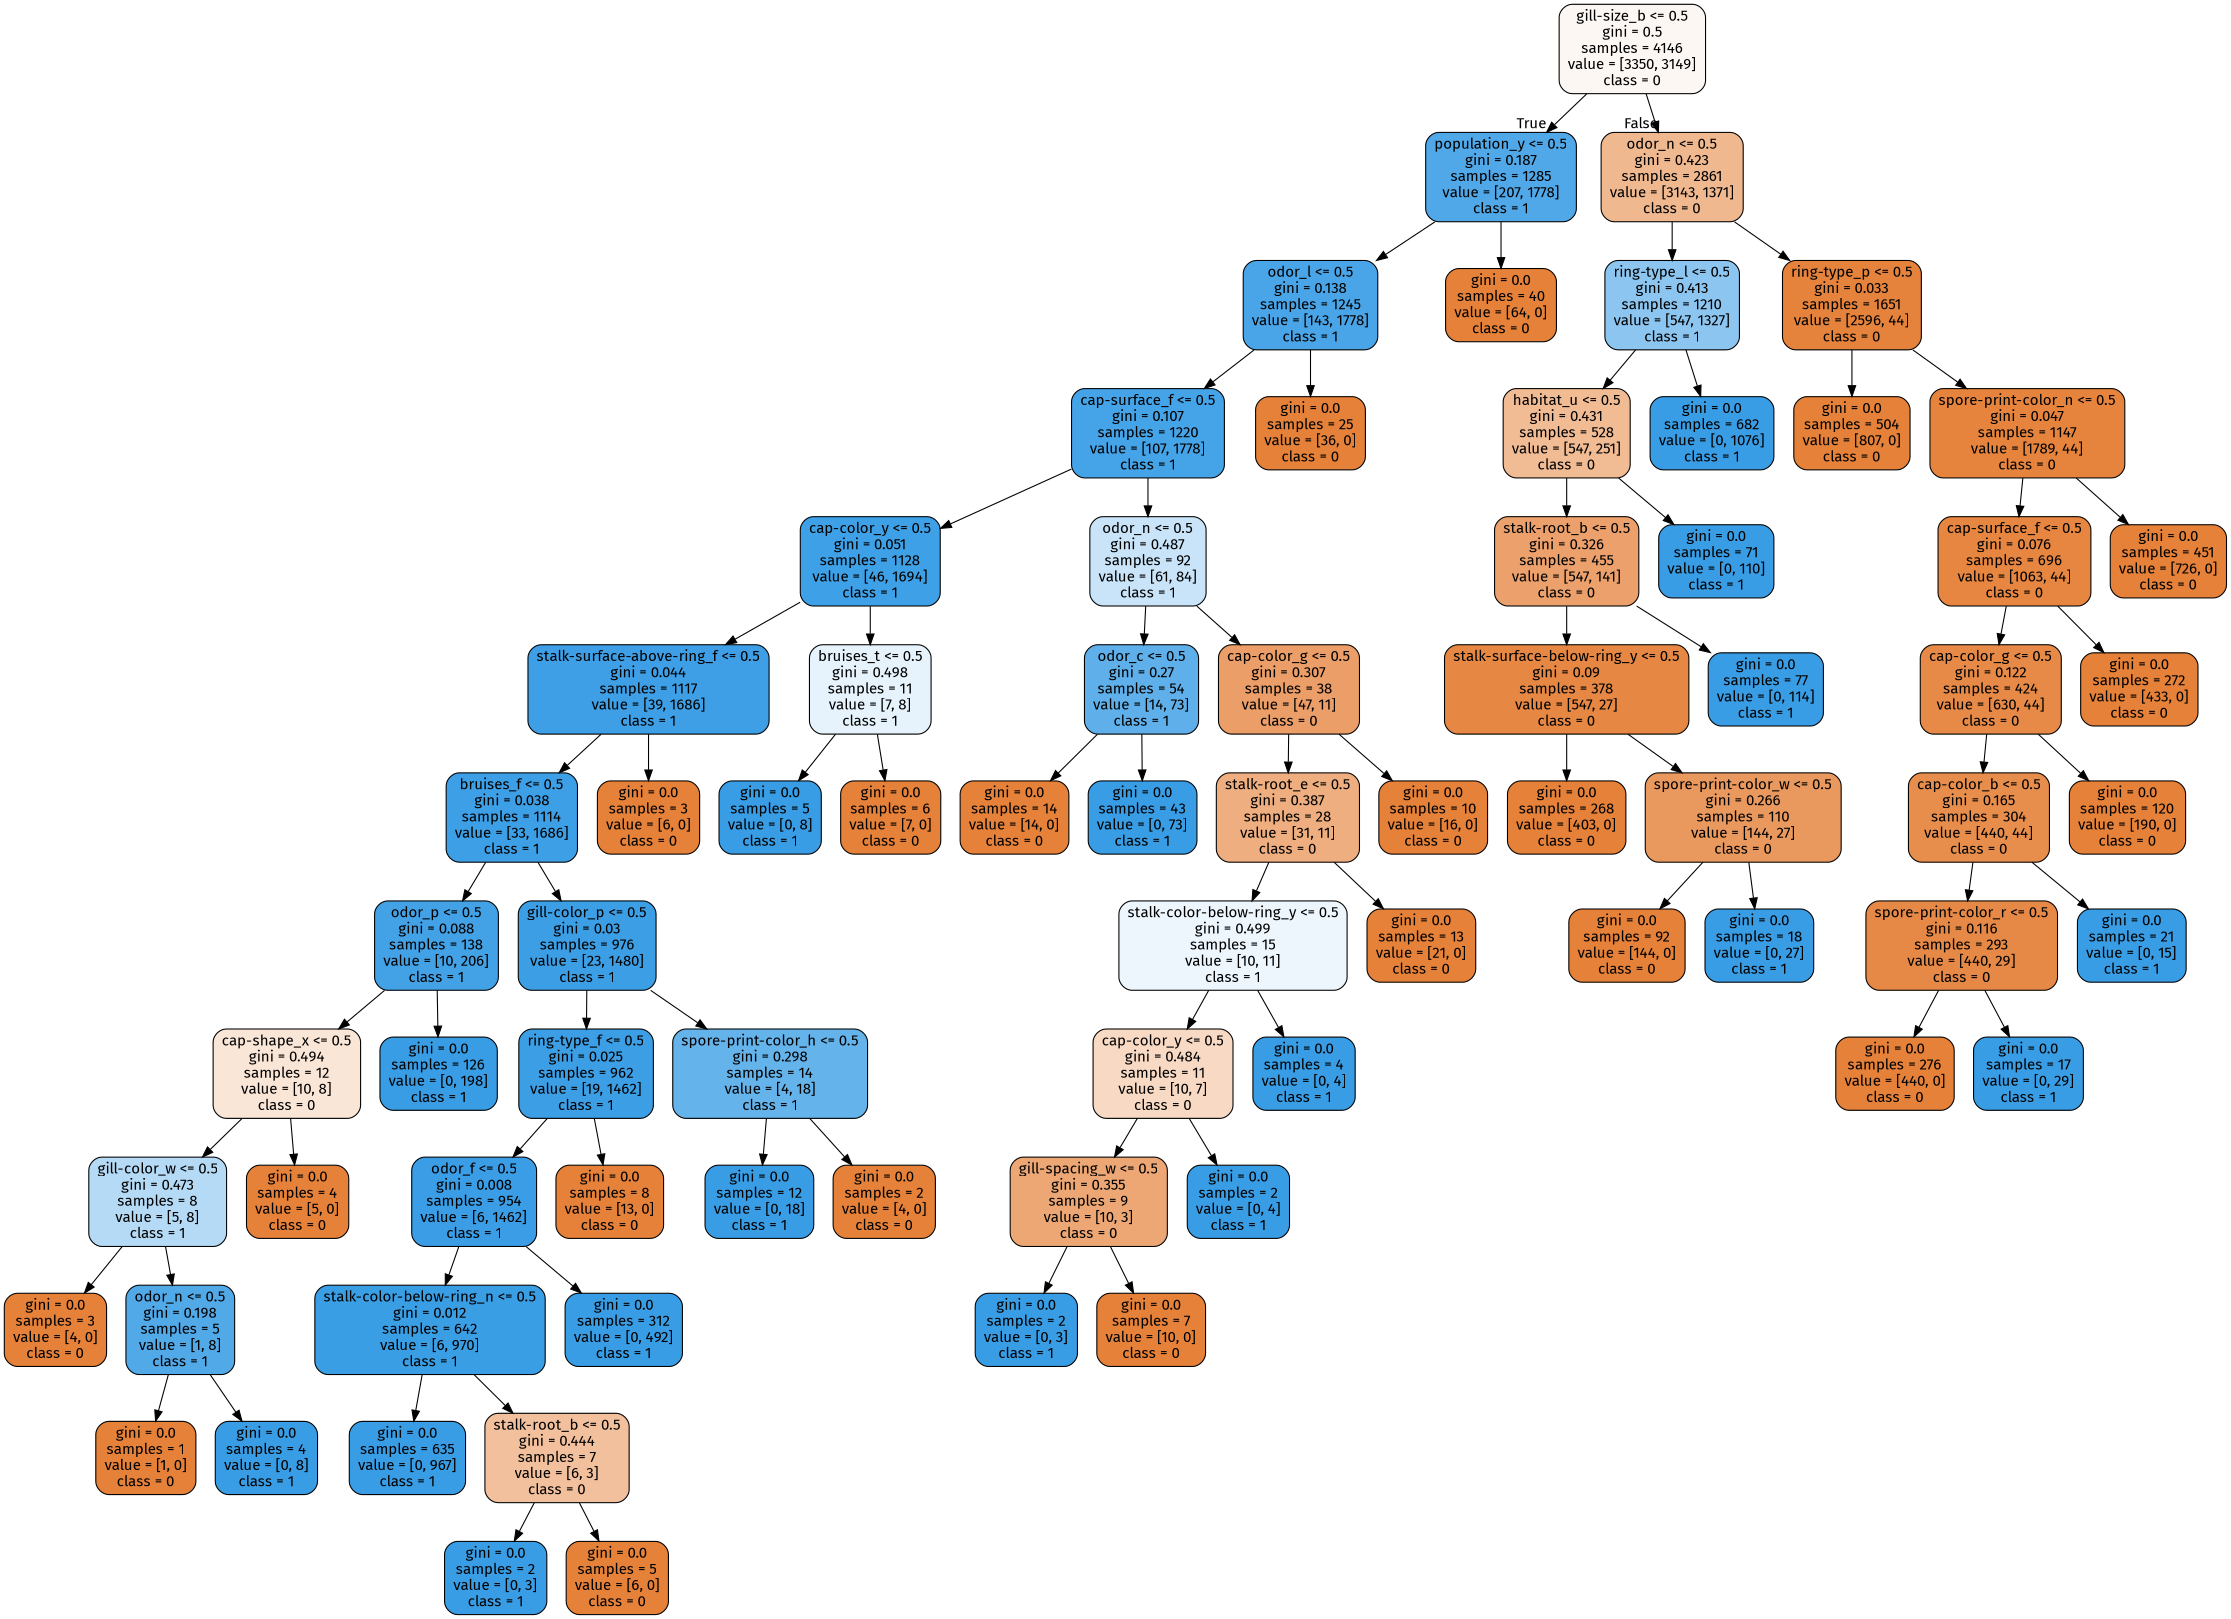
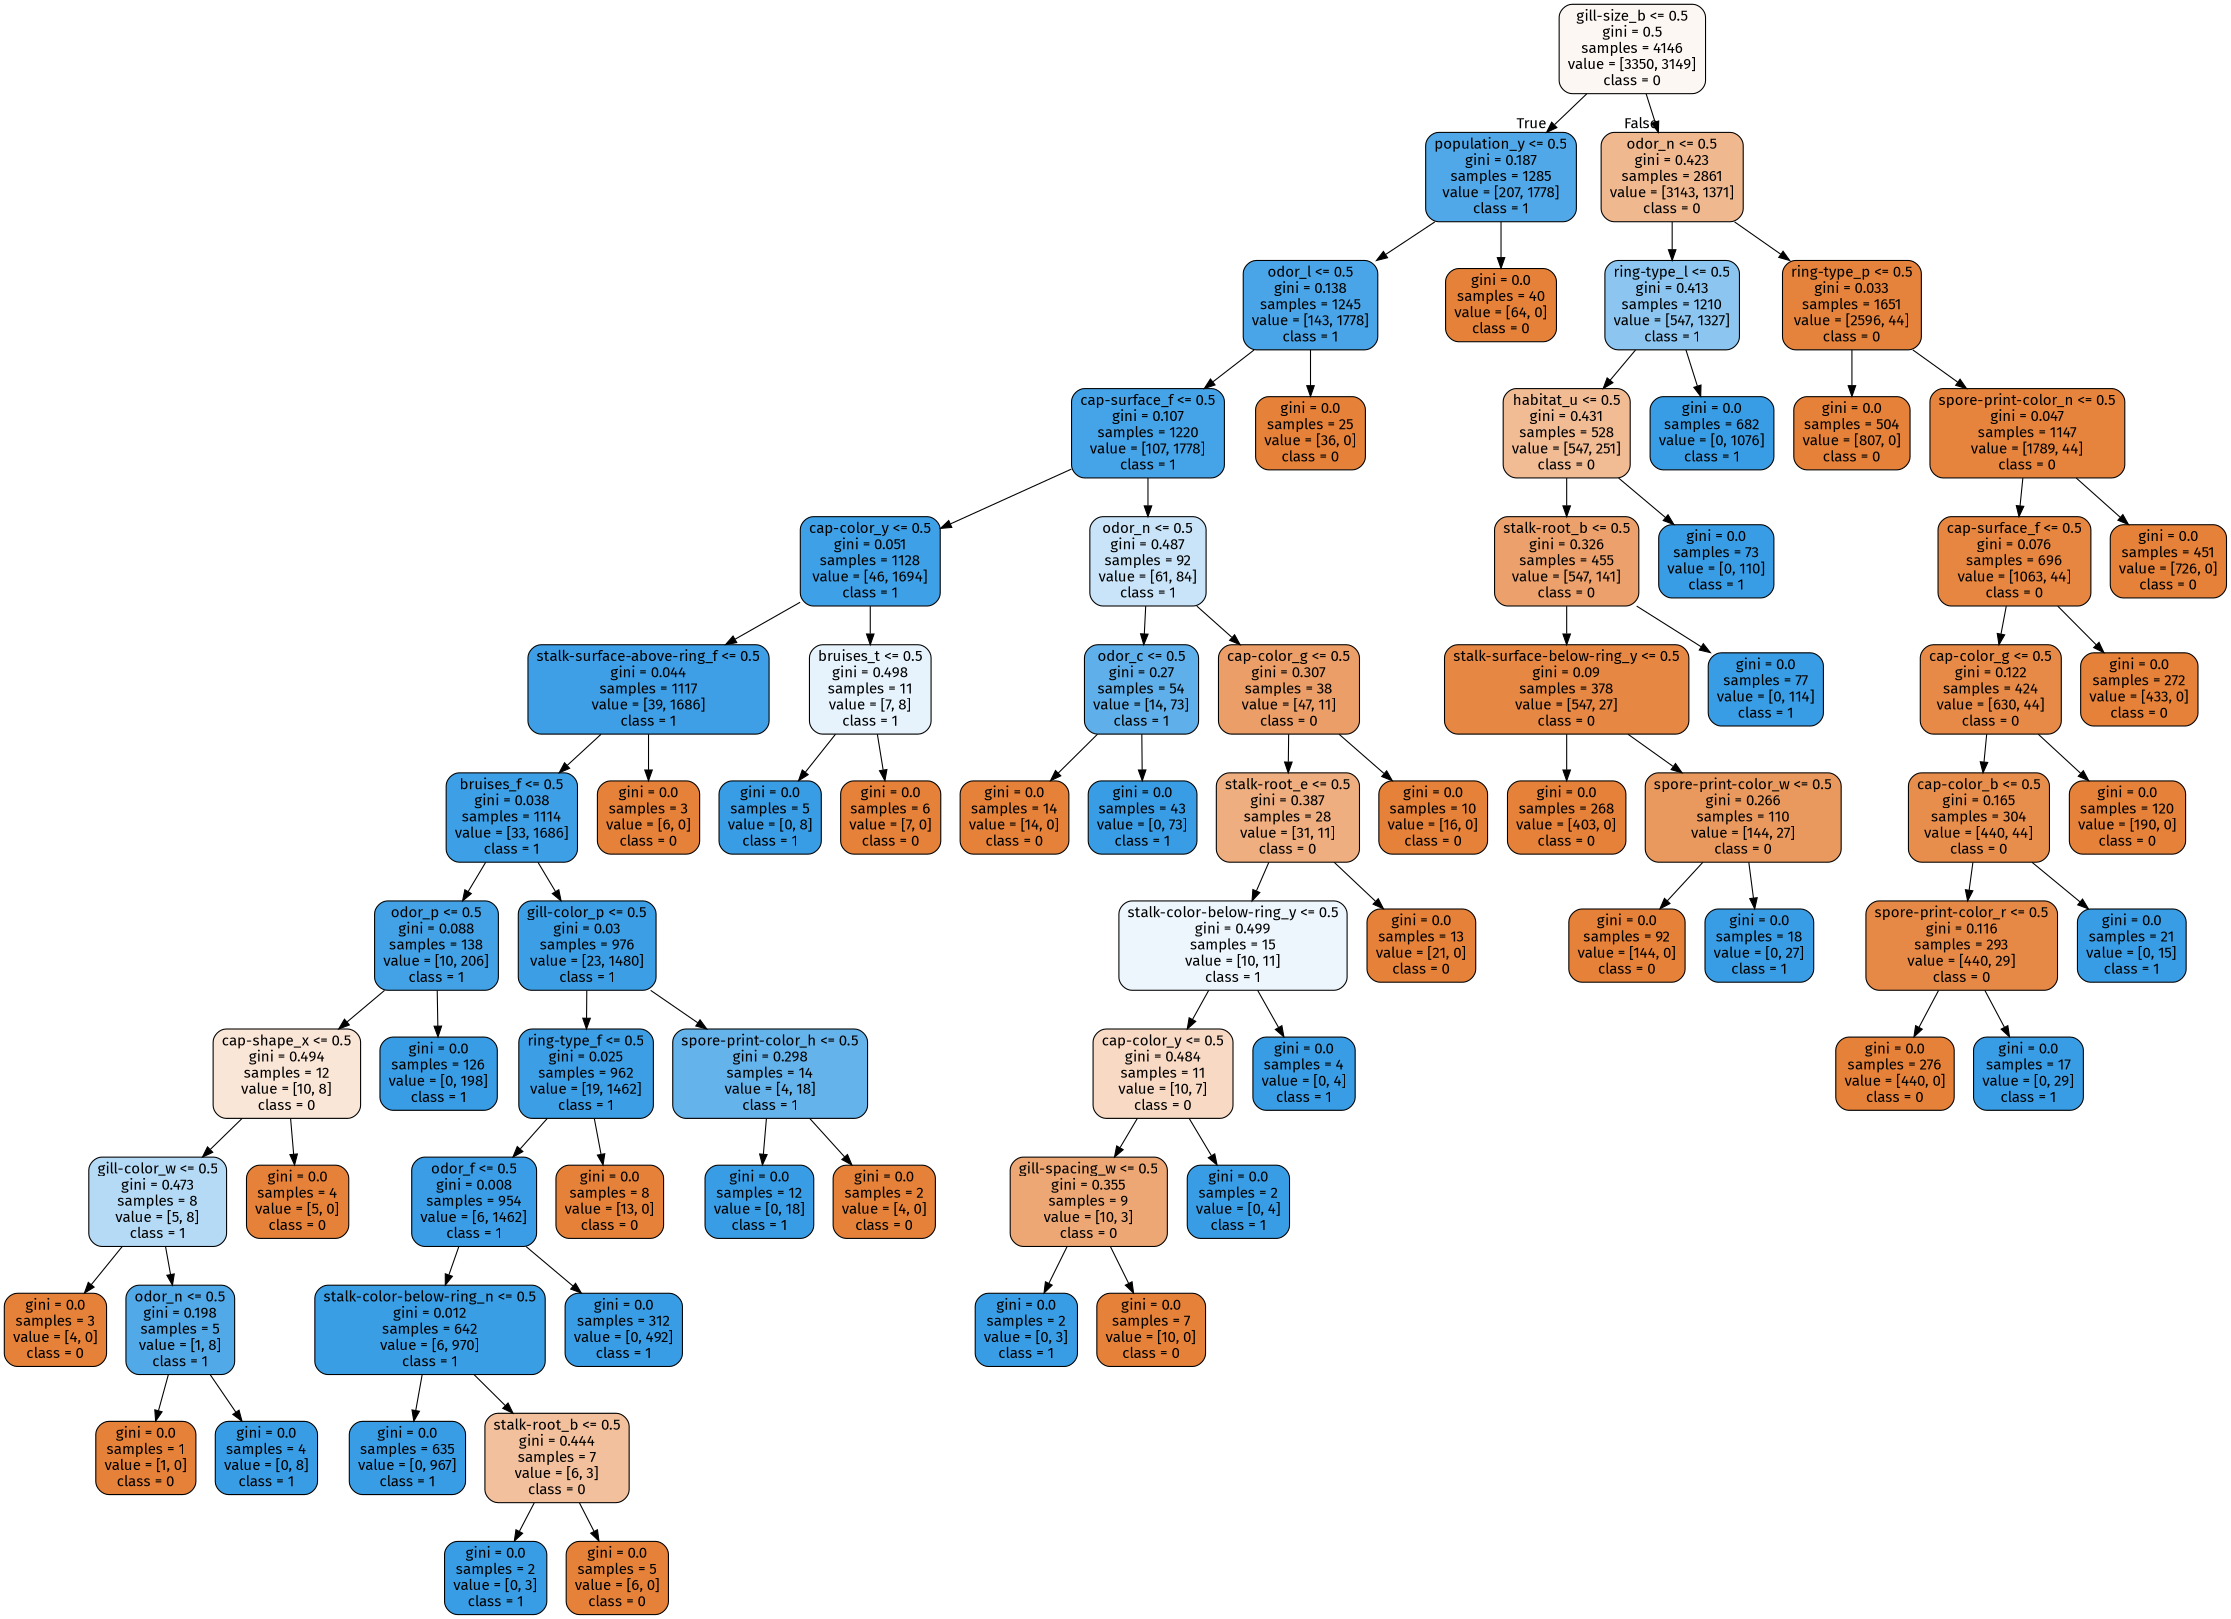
(1716, 561) -> (1716, 561)
